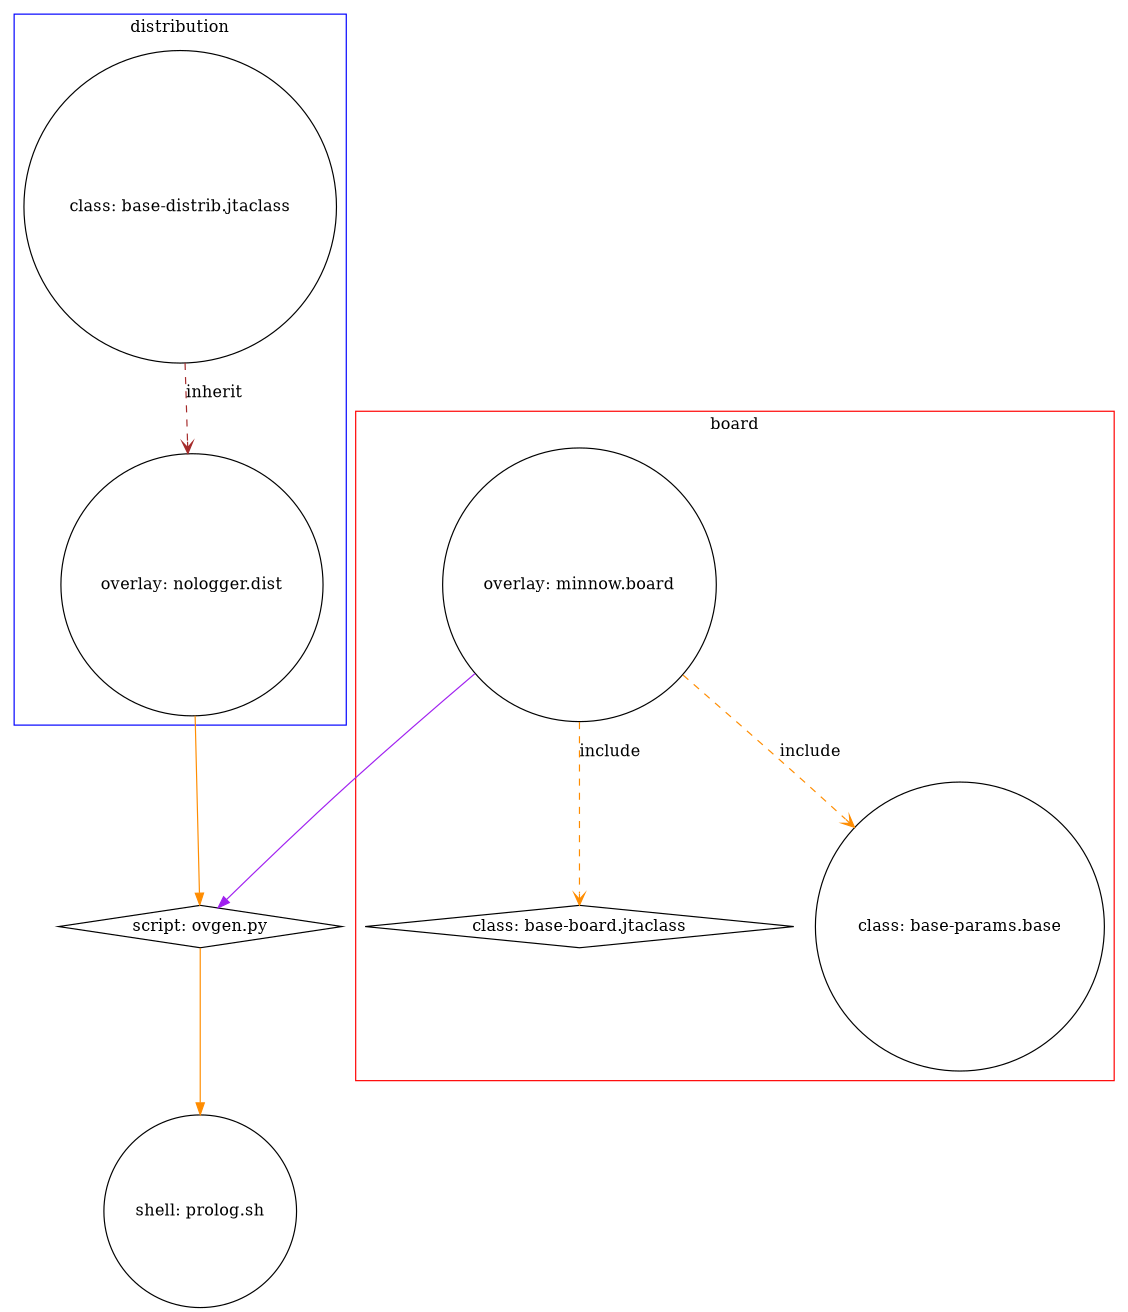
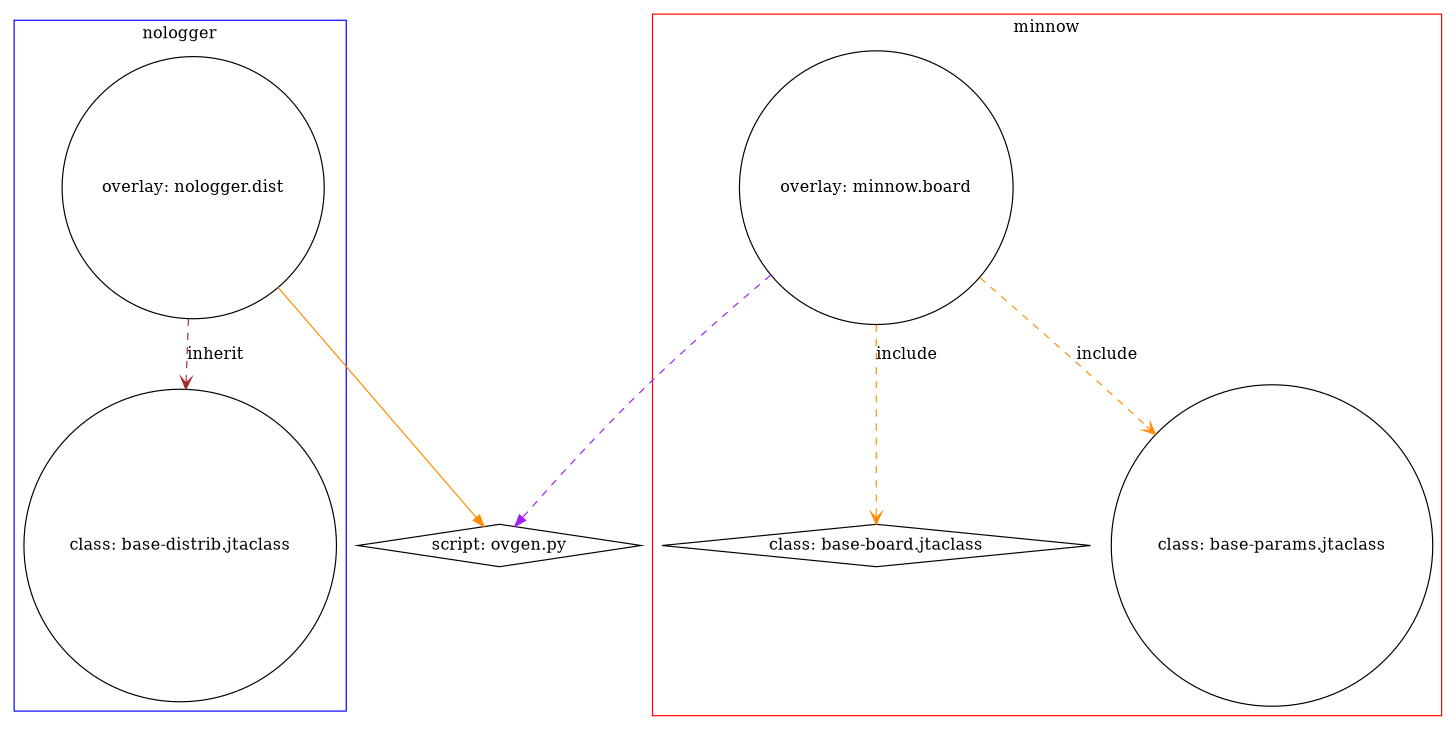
(180, 28) -> (180, 34)
(186, 402) -> (187, 348)
(735, 425) -> (1047, 28)
(349, 784) -> (641, 391)
(960, 927) -> (1272, 546)
(200, 1211) -> none
